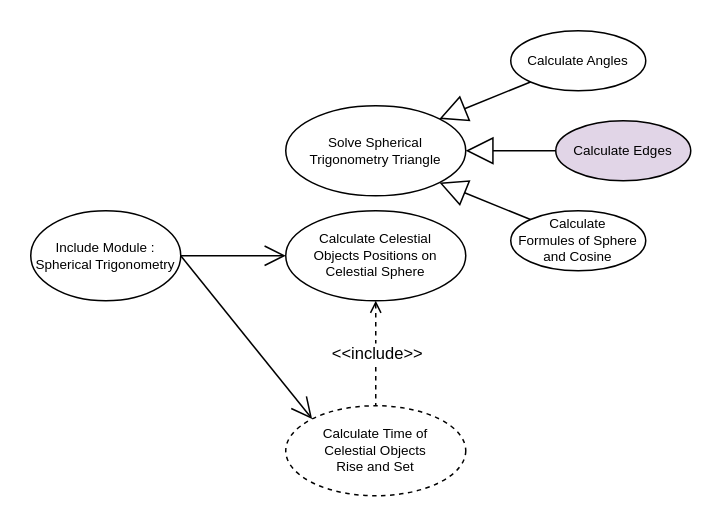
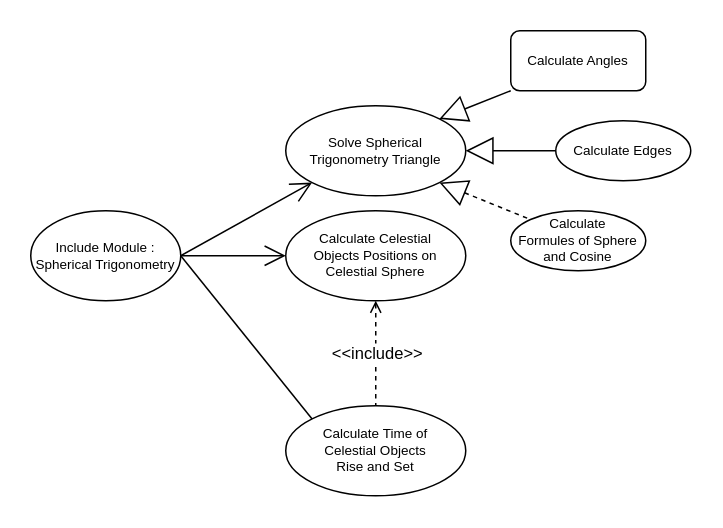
(578, 61) -> (578, 61)
(623, 151) -> (623, 151)
(499, 207) -> (499, 207)
none -> (247, 219)
(308, 414) -> (309, 415)
(376, 451) -> (376, 451)
